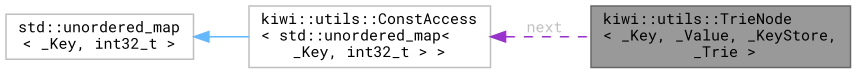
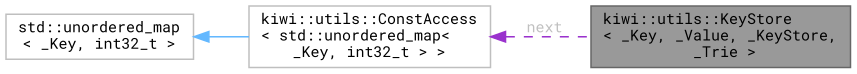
(721, 37) -> (721, 37)
